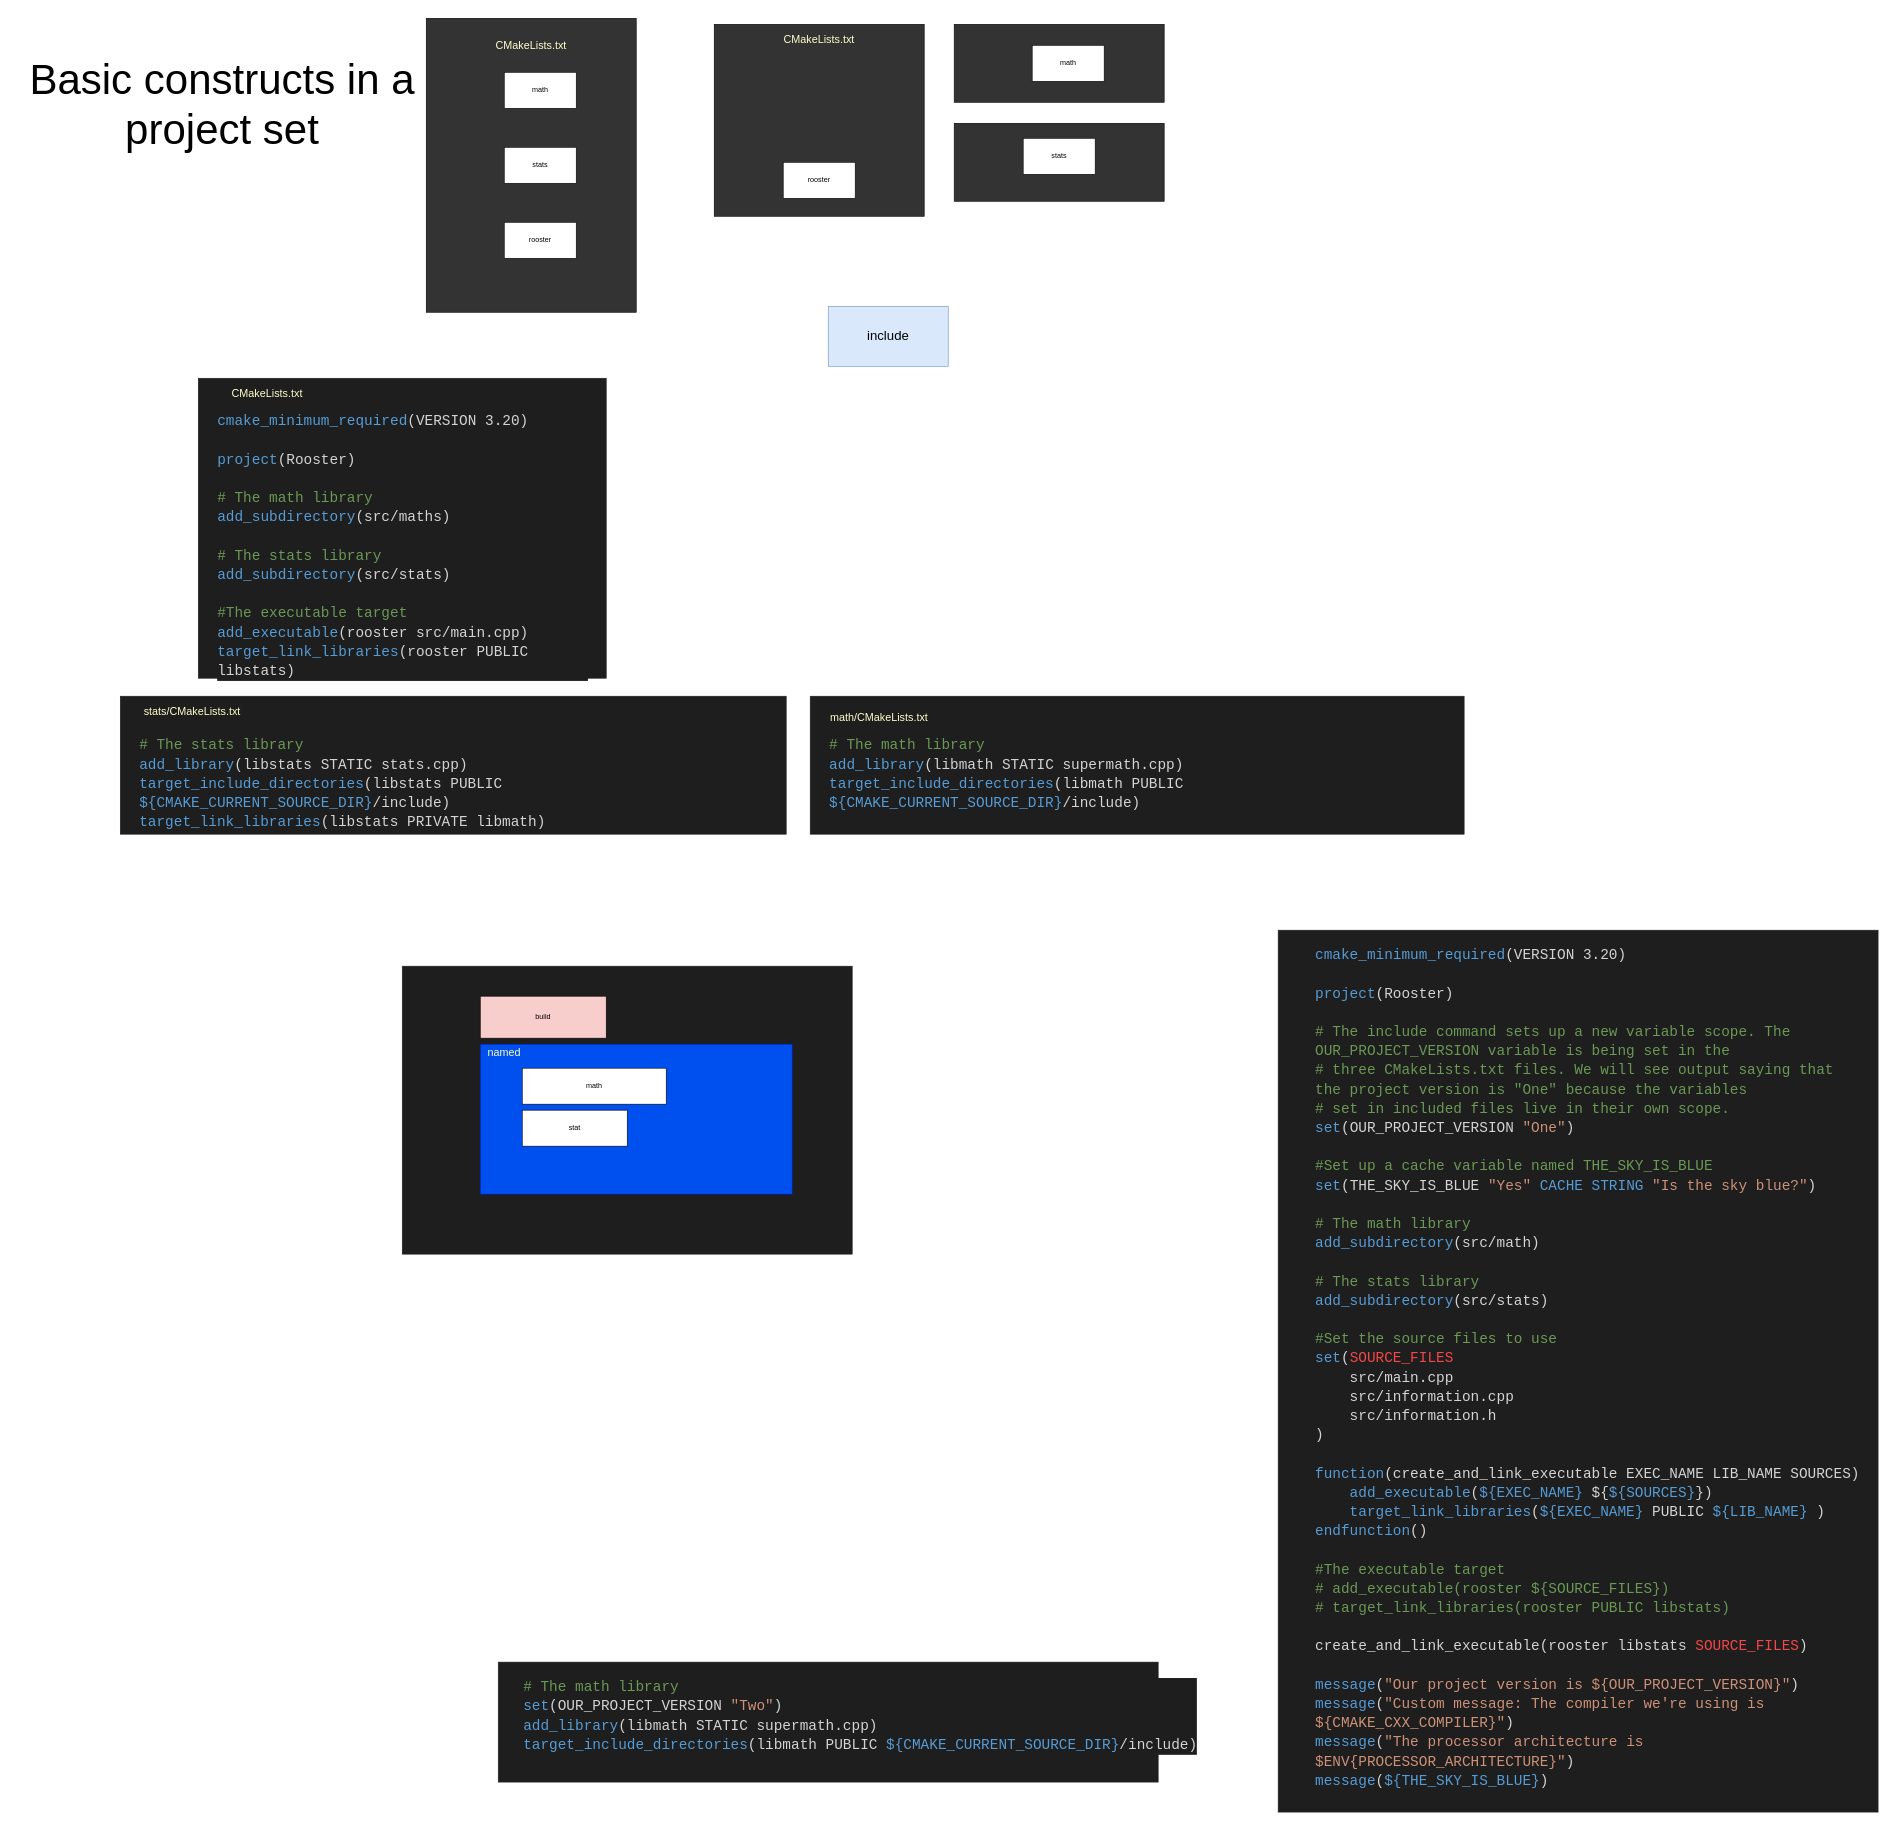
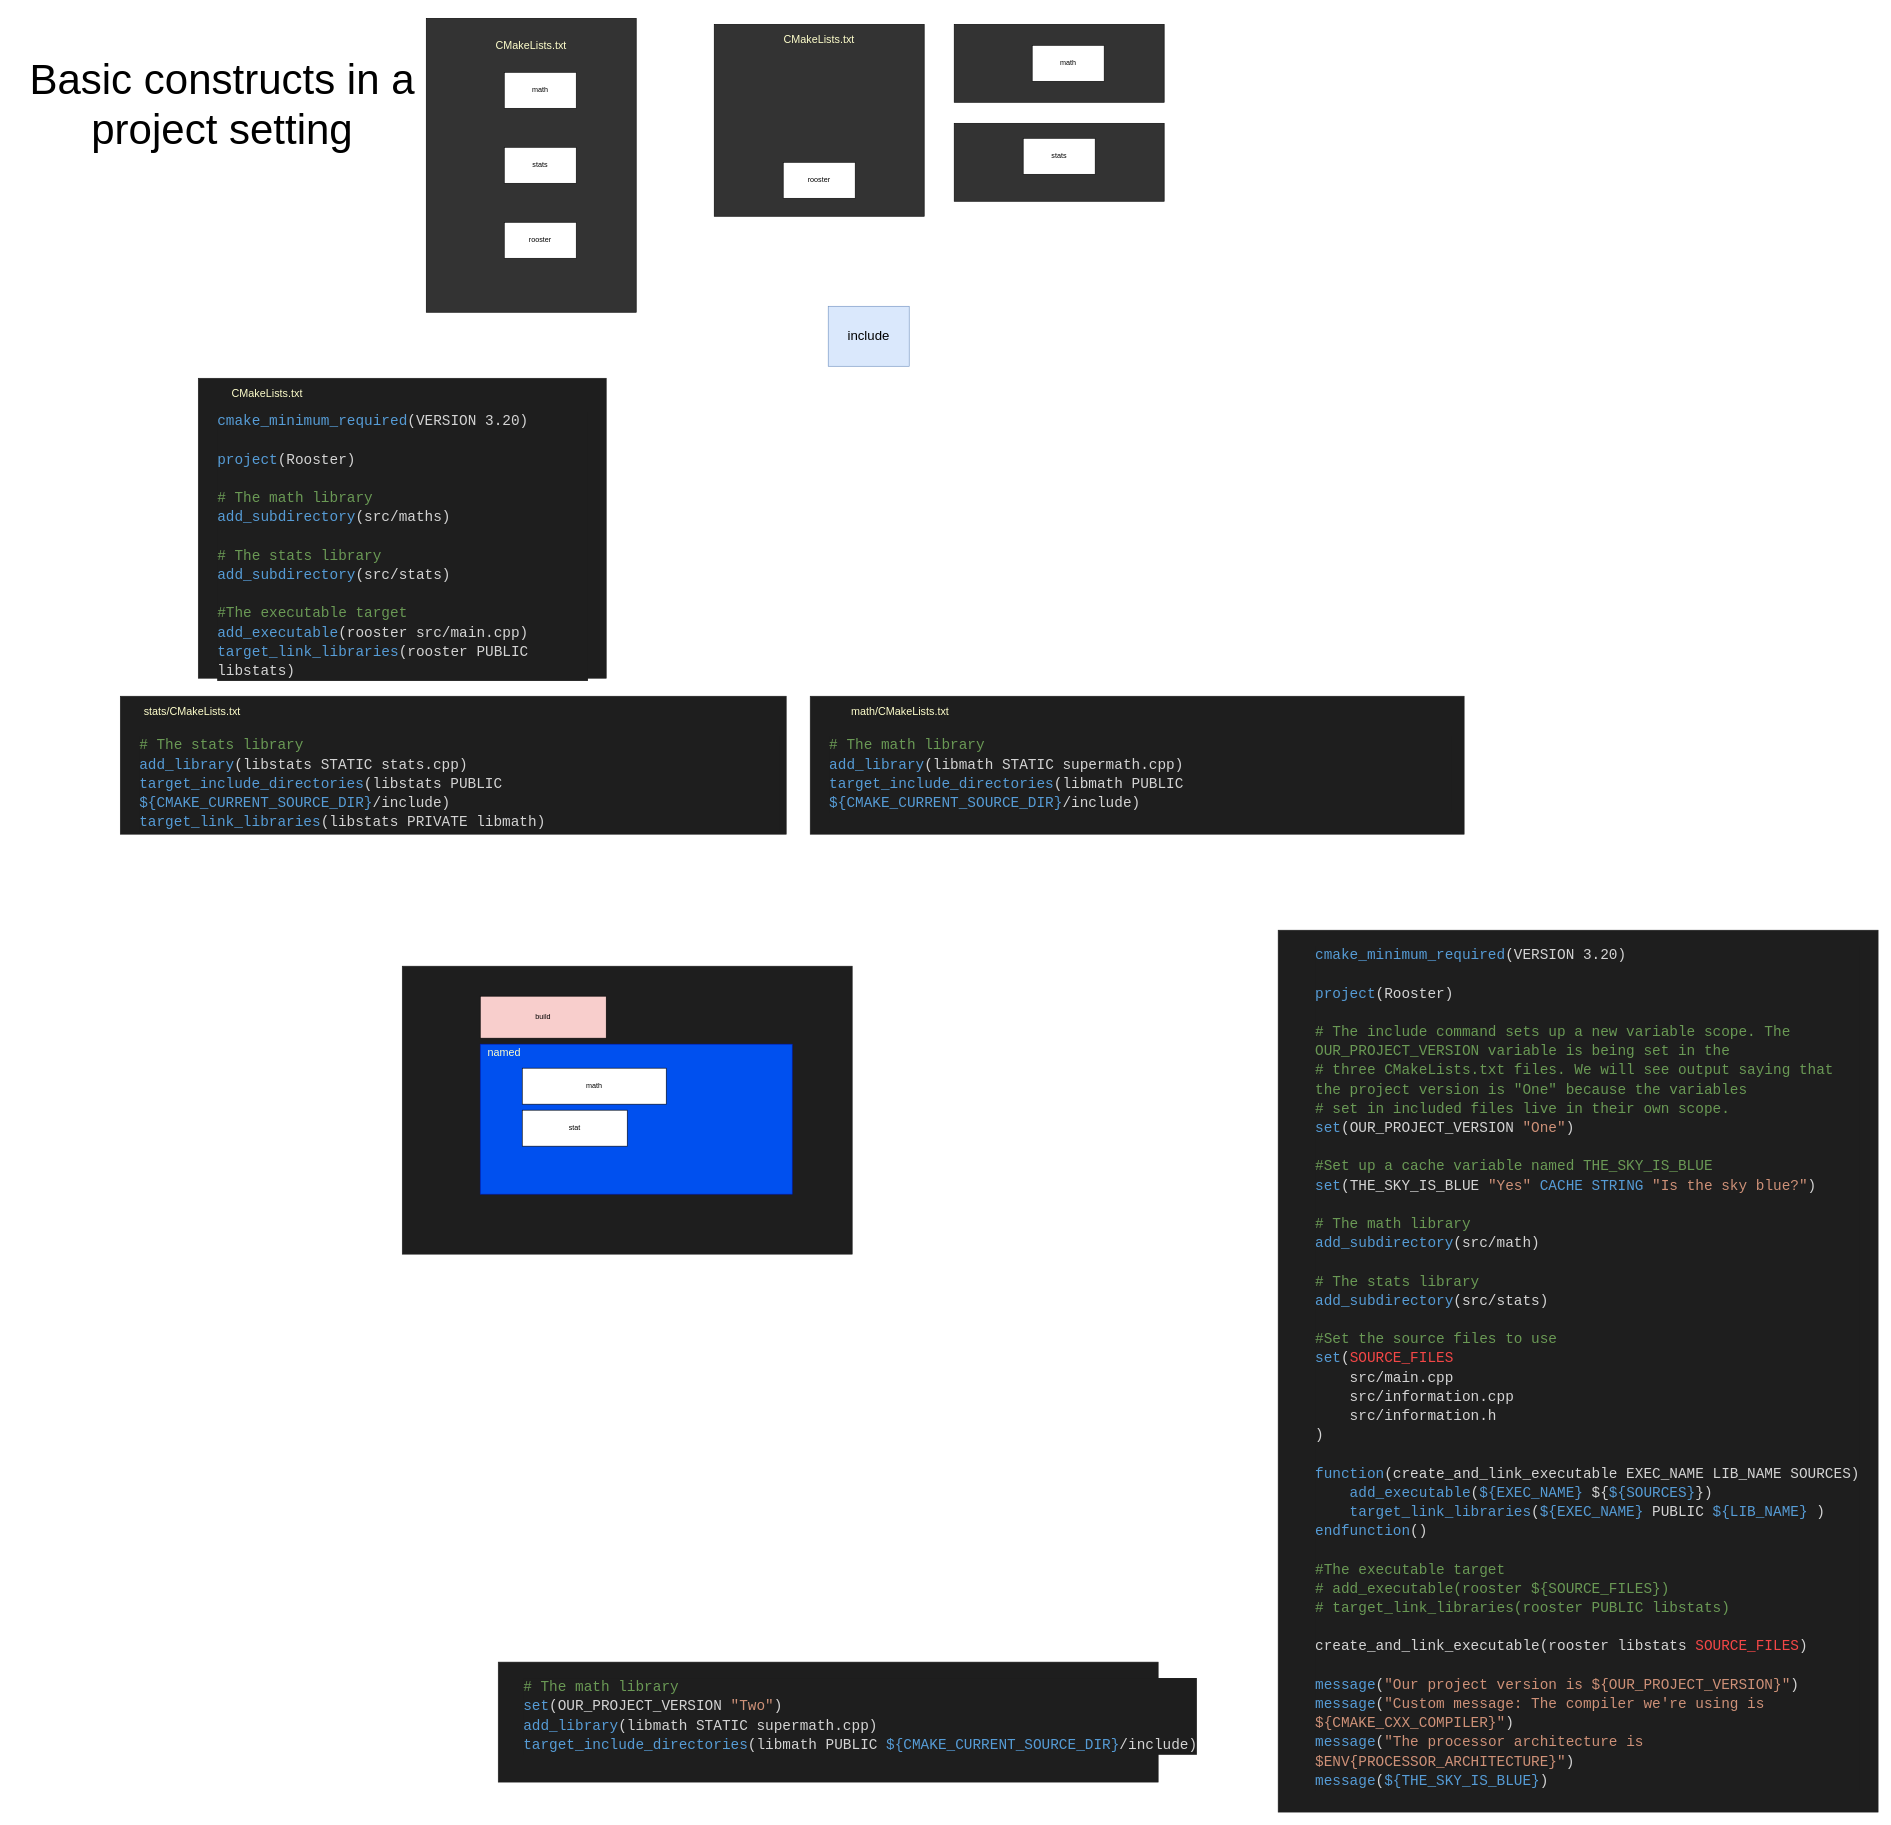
(222, 104) -> (222, 104)
(888, 336) -> (869, 336)
(879, 717) -> (900, 711)
